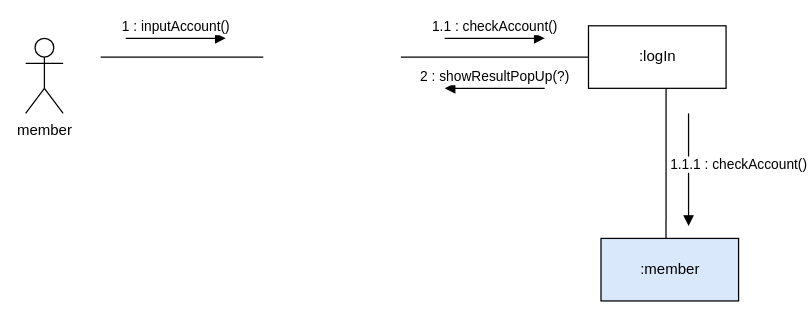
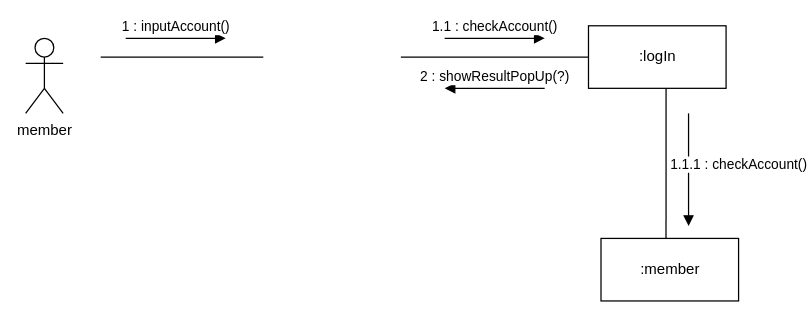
(669, 269) -> (669, 269)
